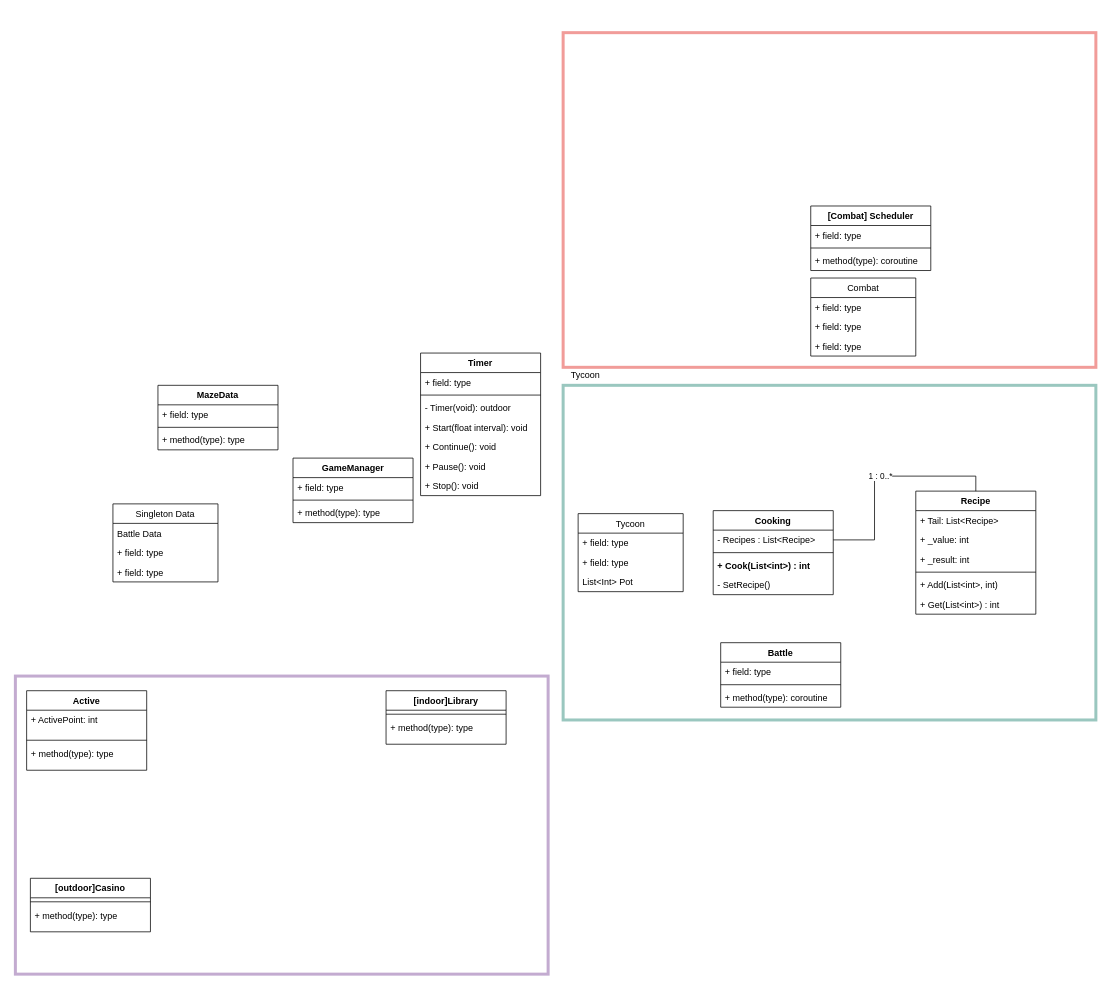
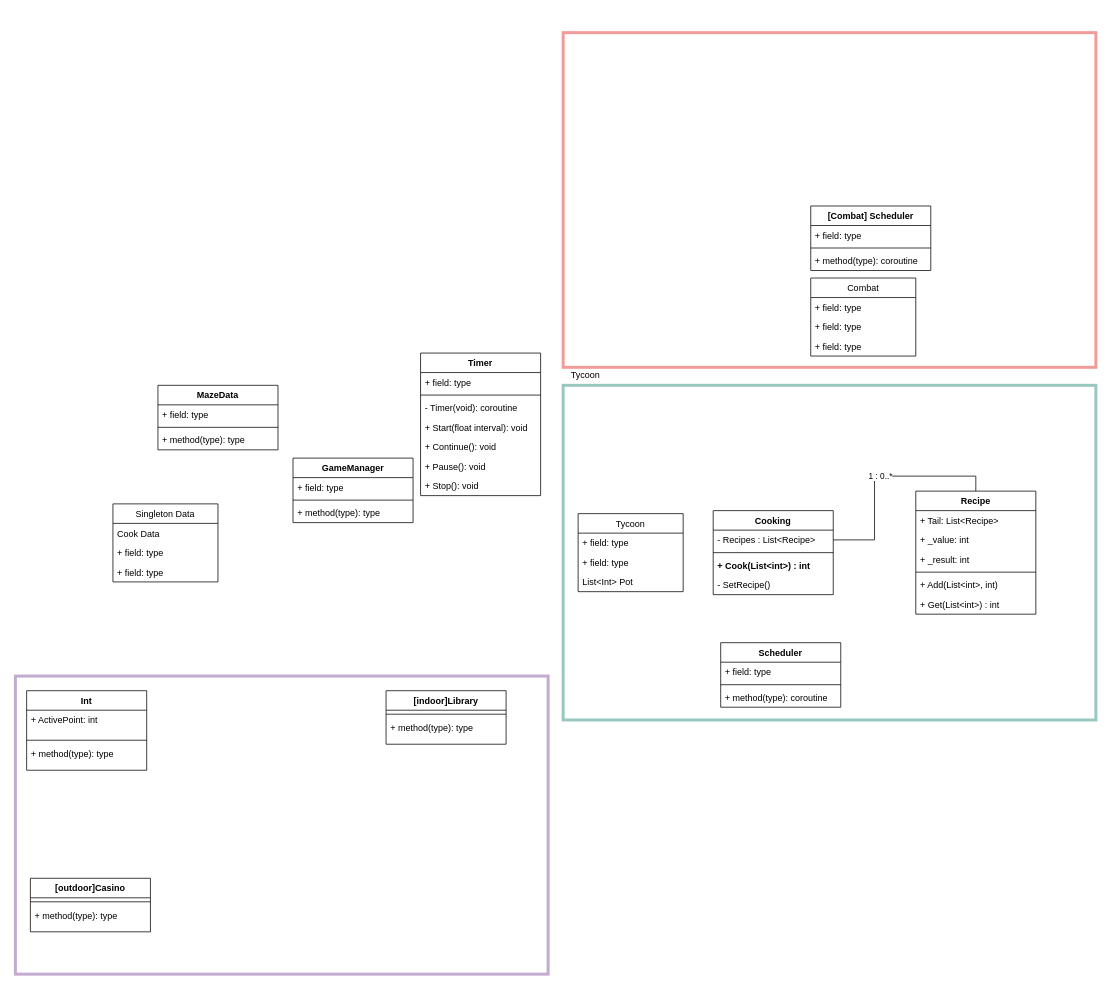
(474, 408) -> (478, 408)
(142, 533) -> (139, 533)
(780, 653) -> (780, 653)
(86, 701) -> (86, 701)
